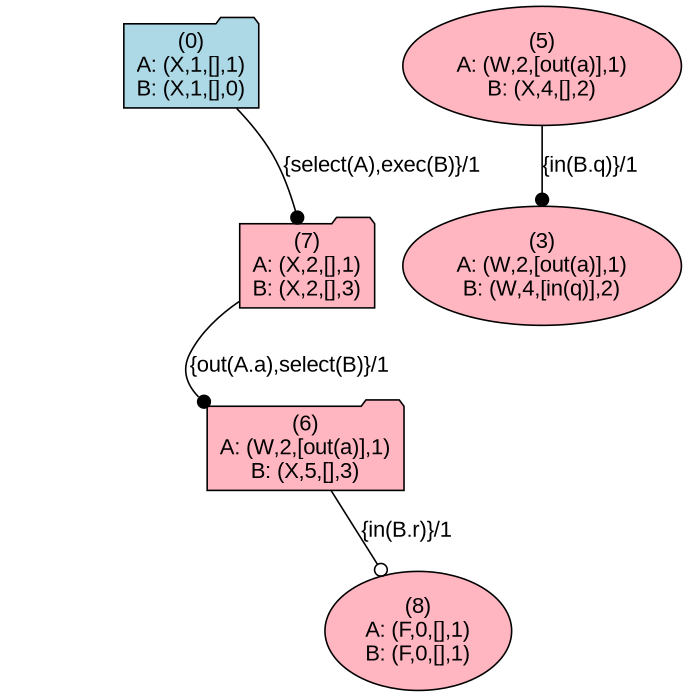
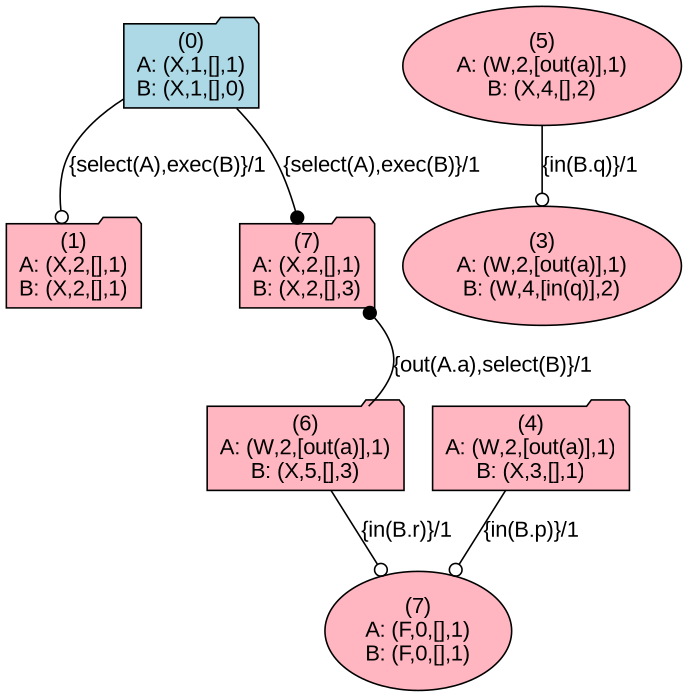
(542, 159) -> (542, 159)
none -> (74, 266)
(196, 343) -> (394, 363)
none -> (531, 448)
(418, 631) -> (418, 631)
